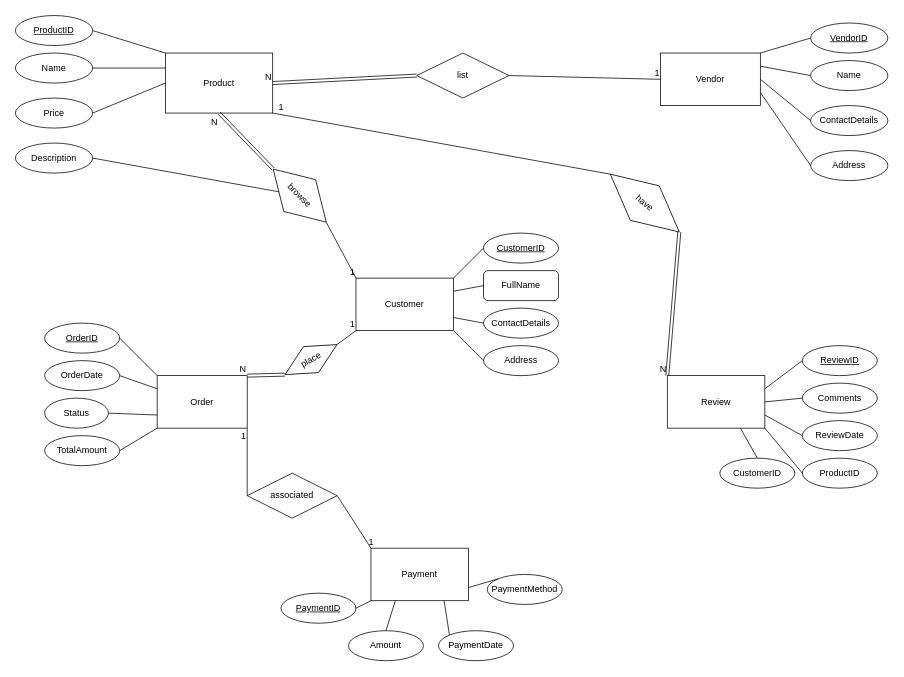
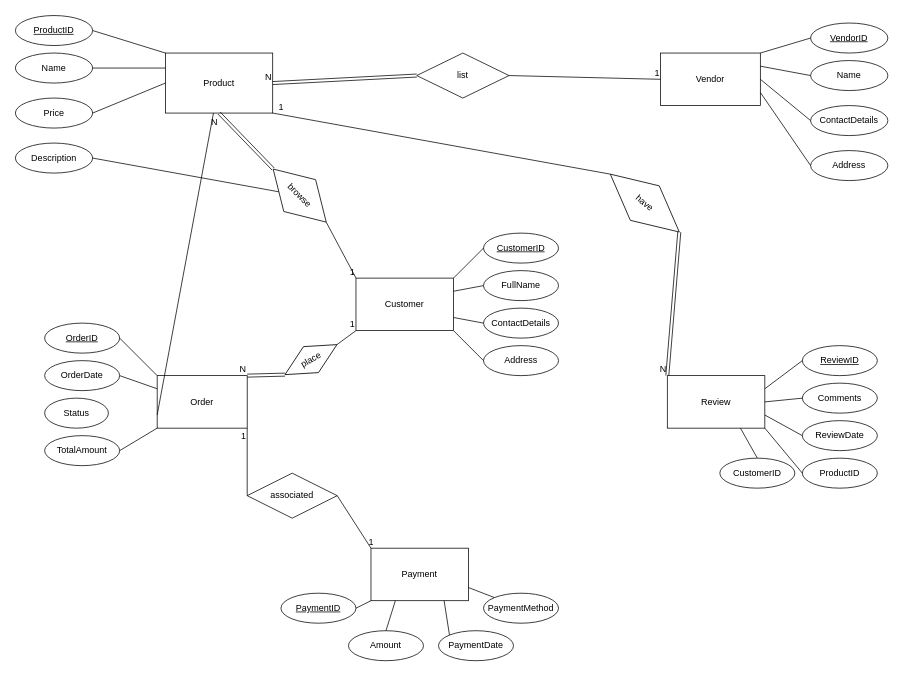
(521, 285) -> (521, 285)
(133, 414) -> (185, 264)
(525, 589) -> (521, 608)
